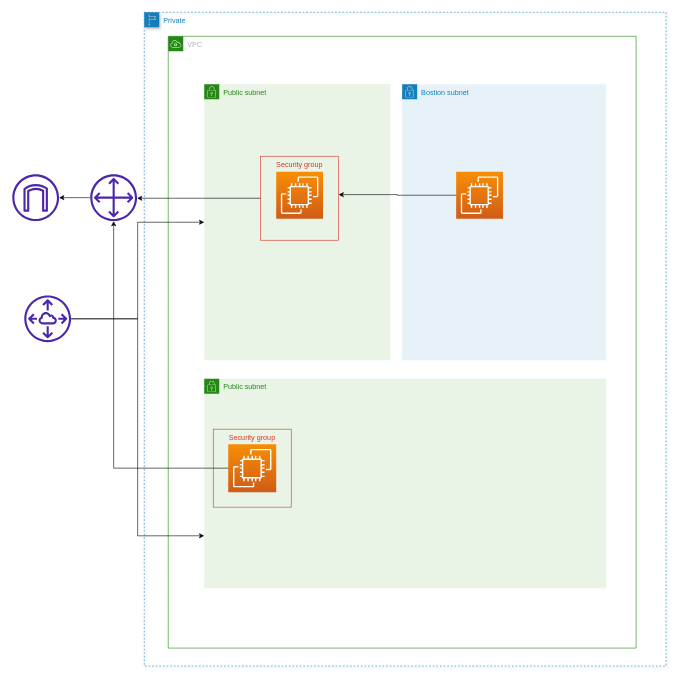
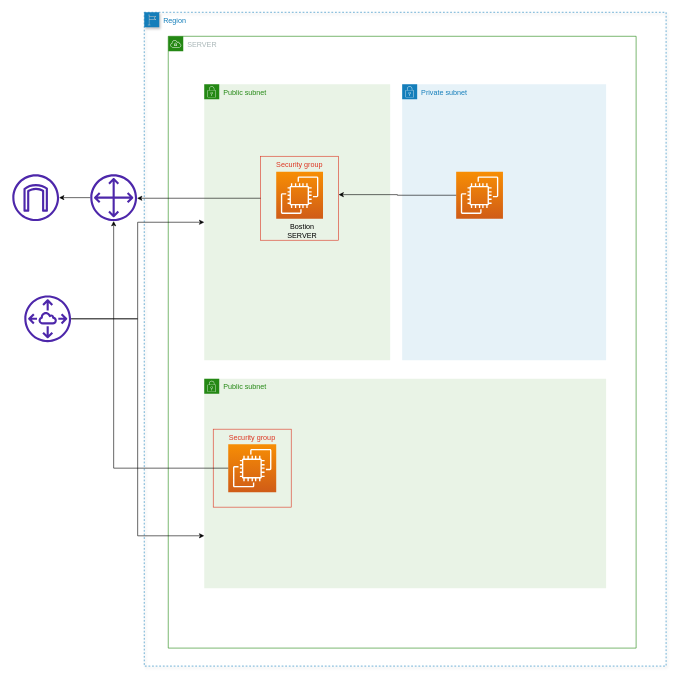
(177, 21) -> (175, 21)
(194, 45) -> (200, 45)
(448, 93) -> (448, 93)
none -> (302, 231)
